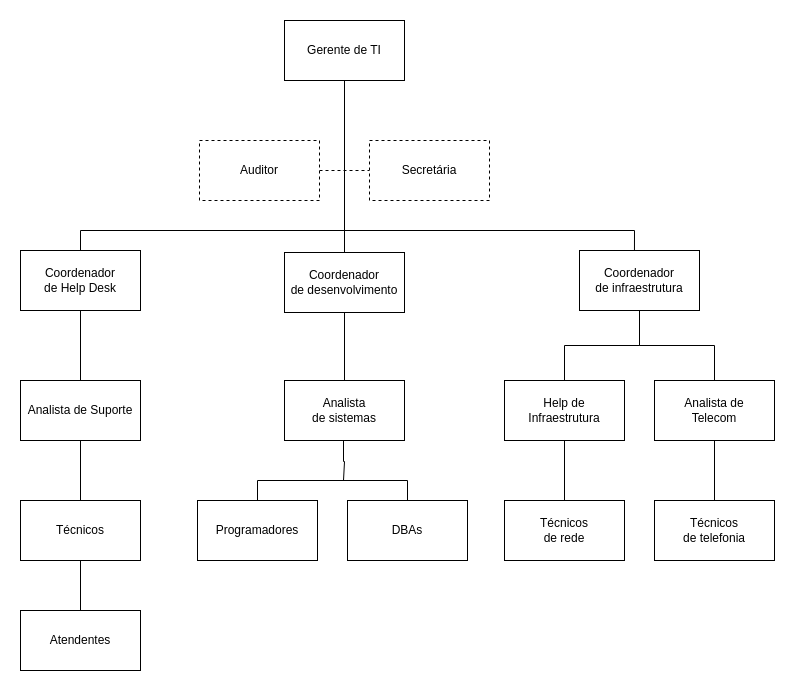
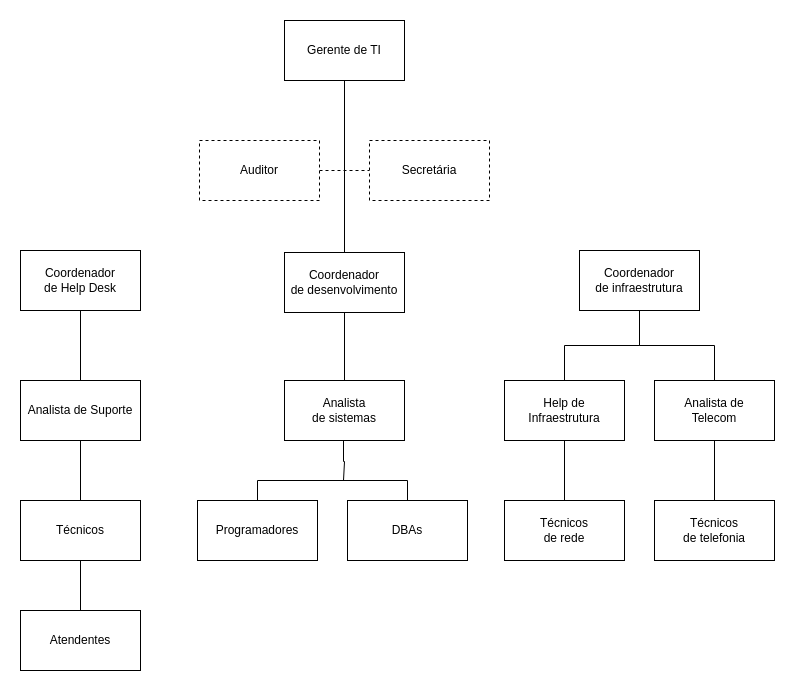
(358, 231) -> none
